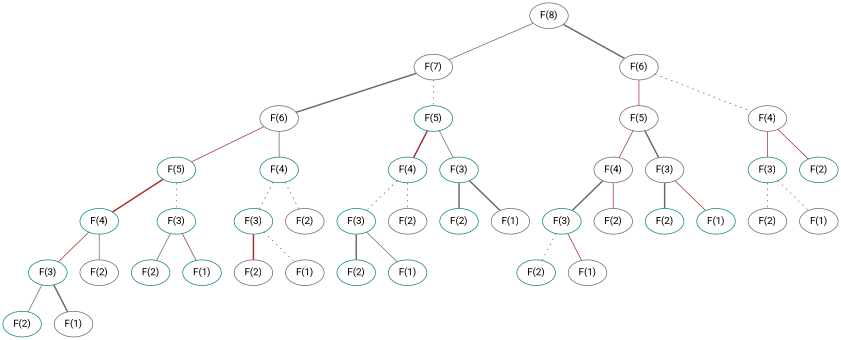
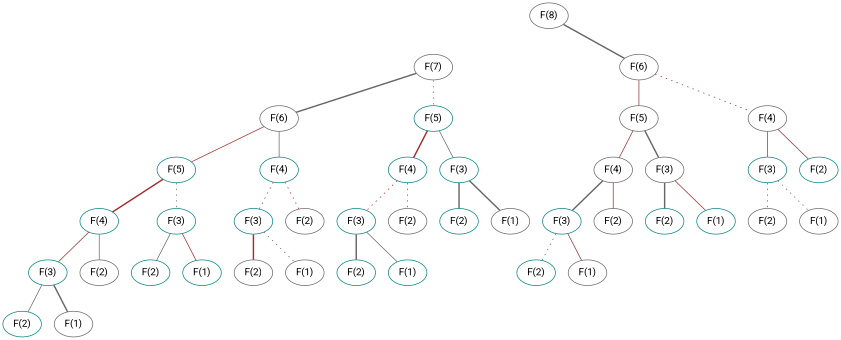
(491, 41) -> none
